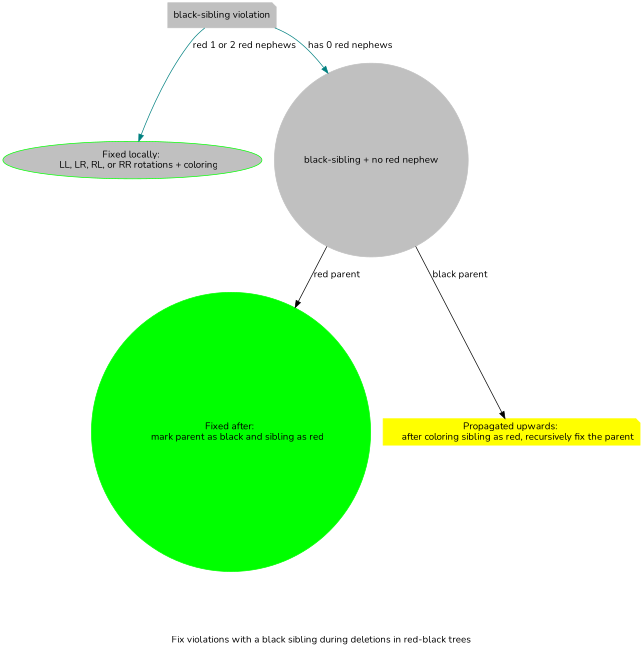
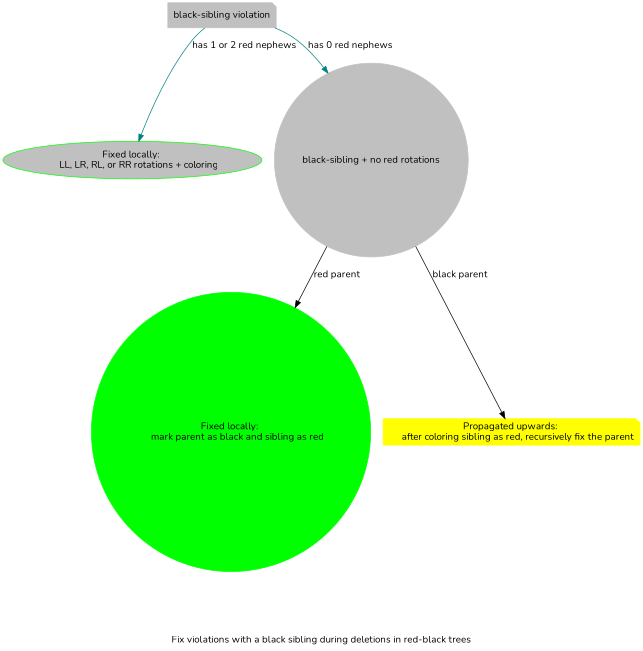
(245, 45) -> (245, 45)
(371, 160) -> (371, 160)
(231, 432) -> (231, 432)
